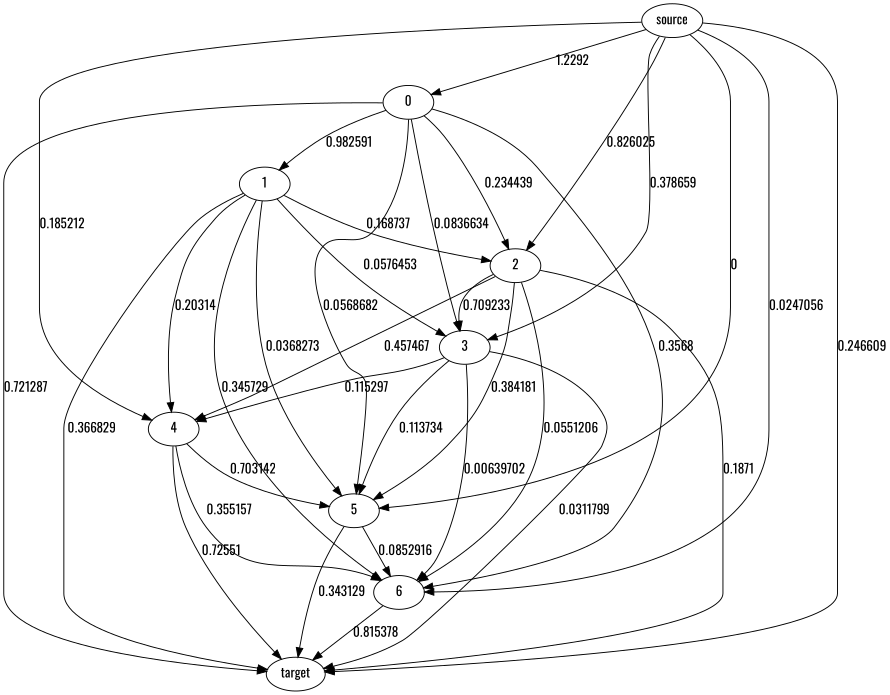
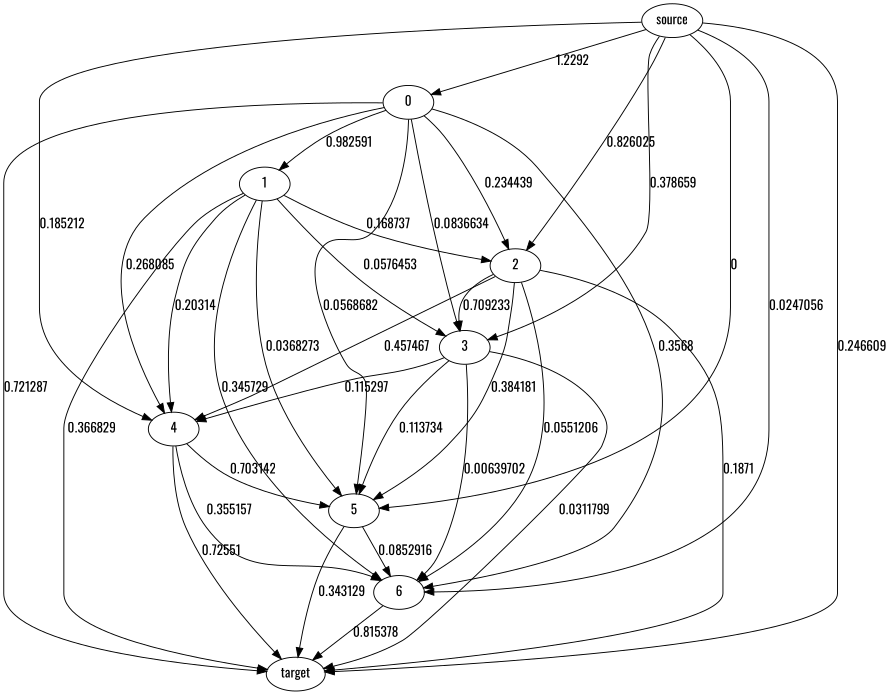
none -> (170, 196)
